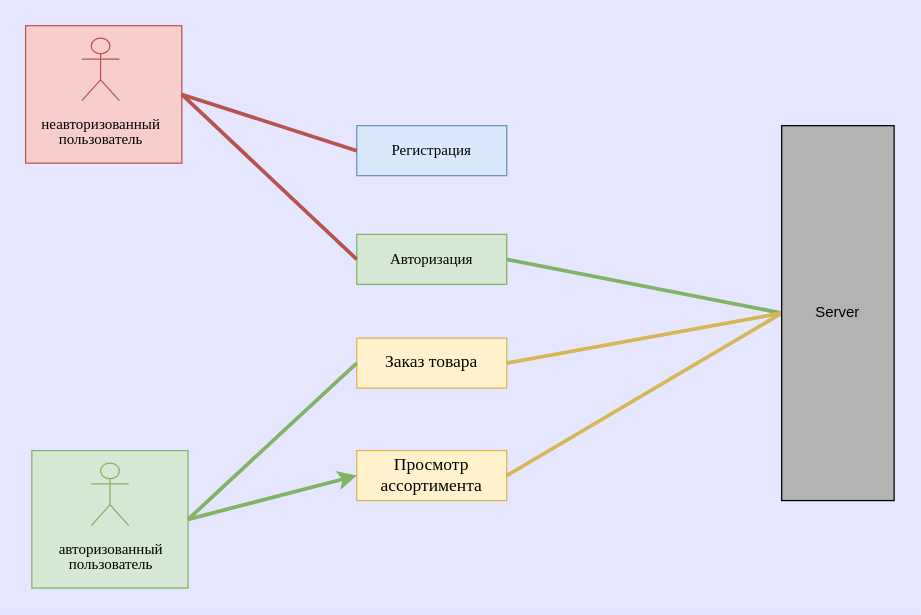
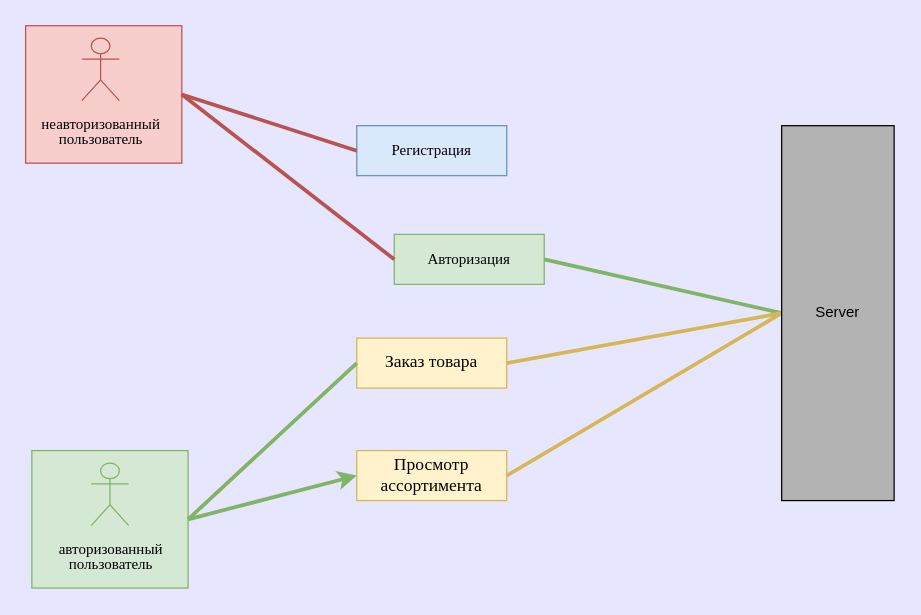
(432, 259) -> (469, 259)
